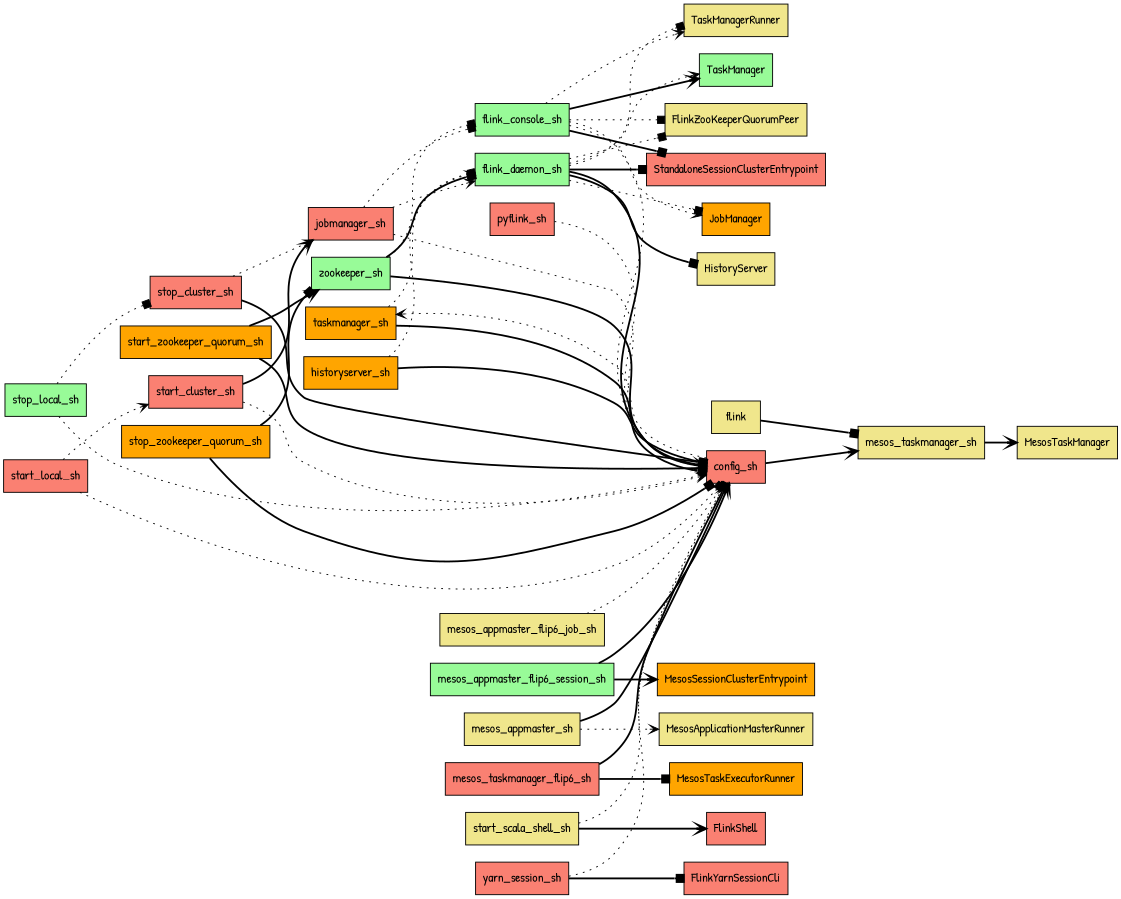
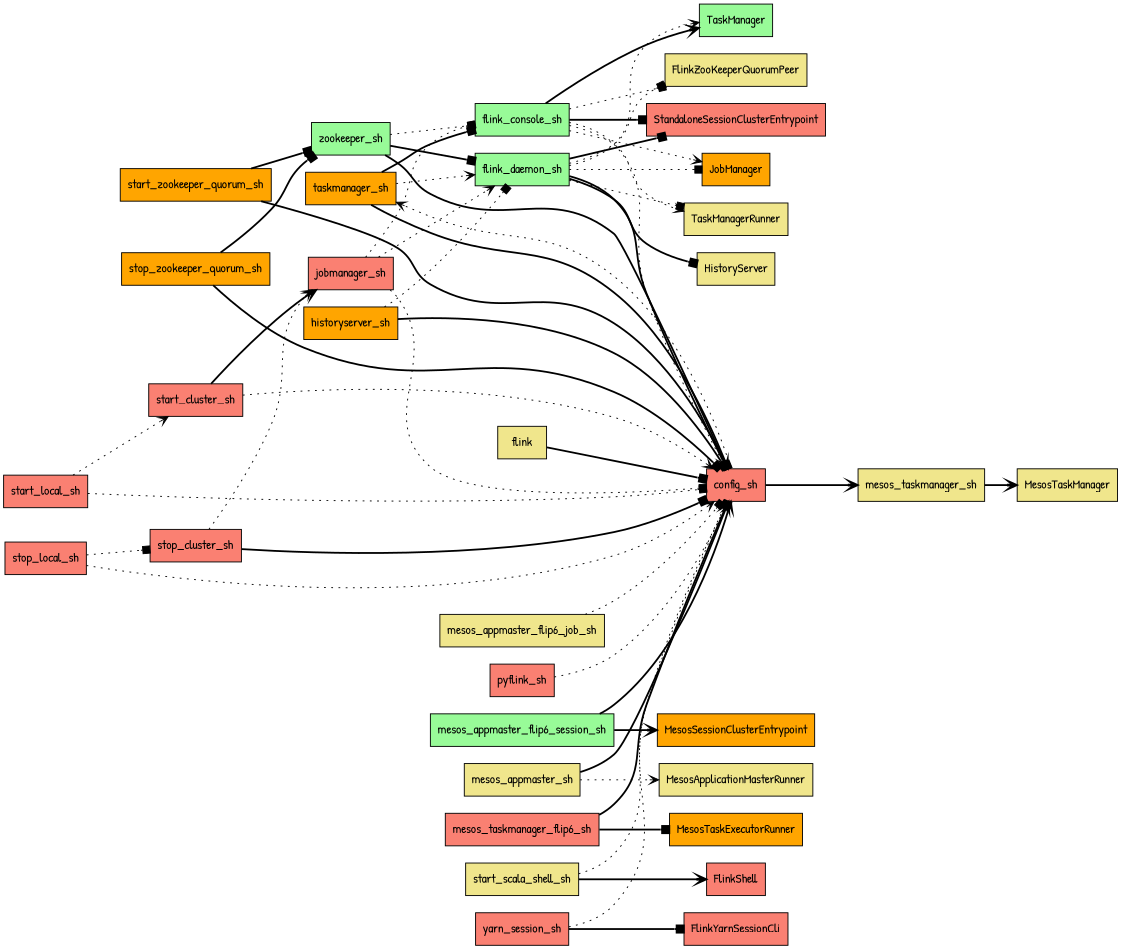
none -> (410, 156)
(281, 312) -> (277, 161)
(46, 400) -> (46, 558)
(805, 427) -> (622, 462)
